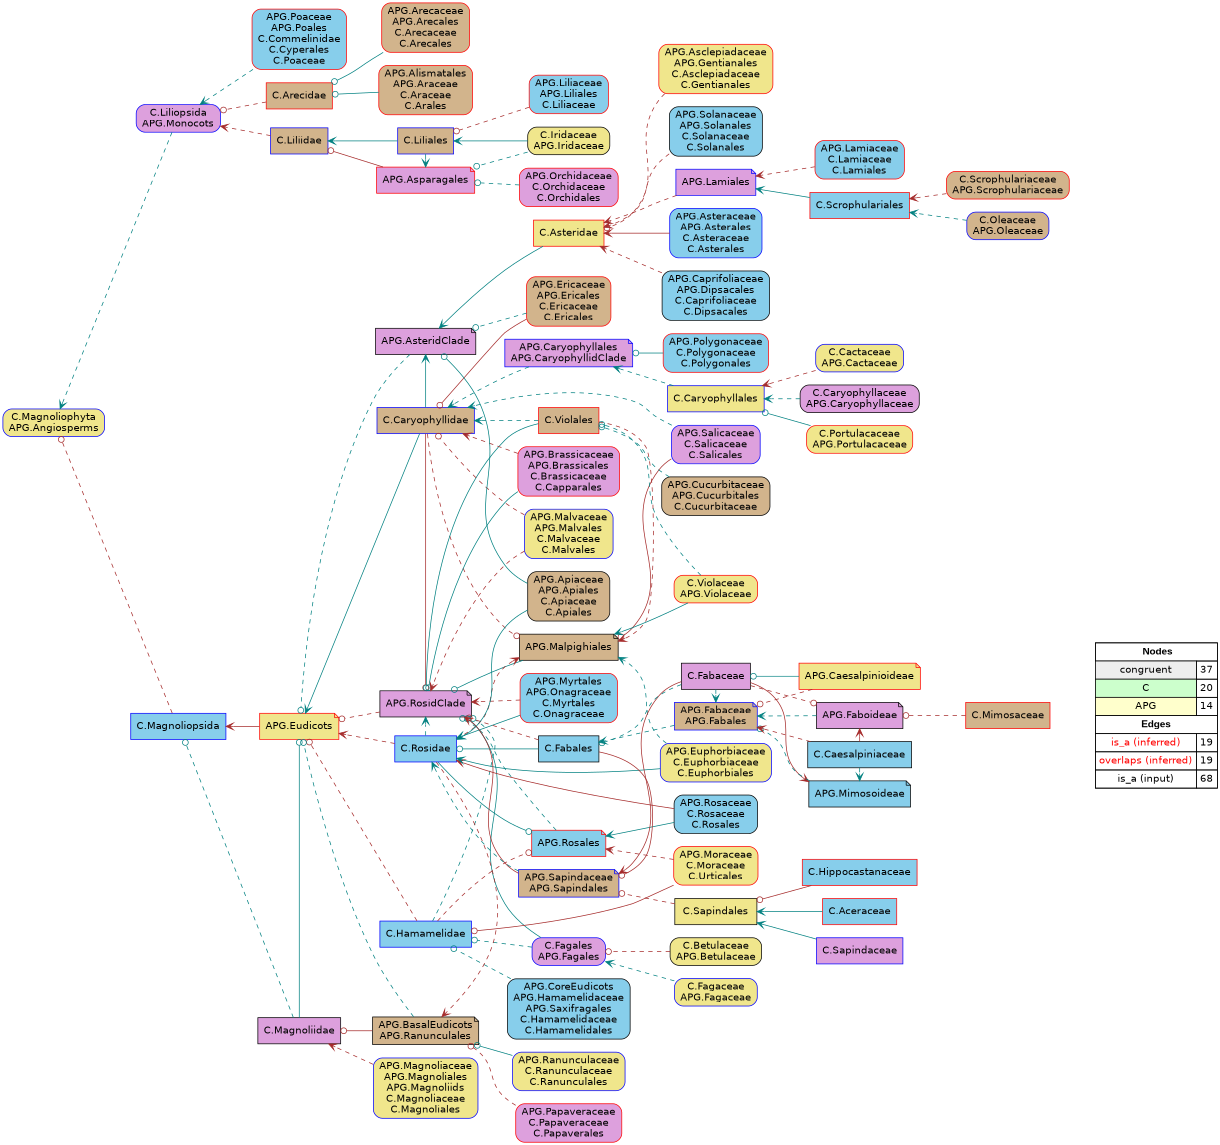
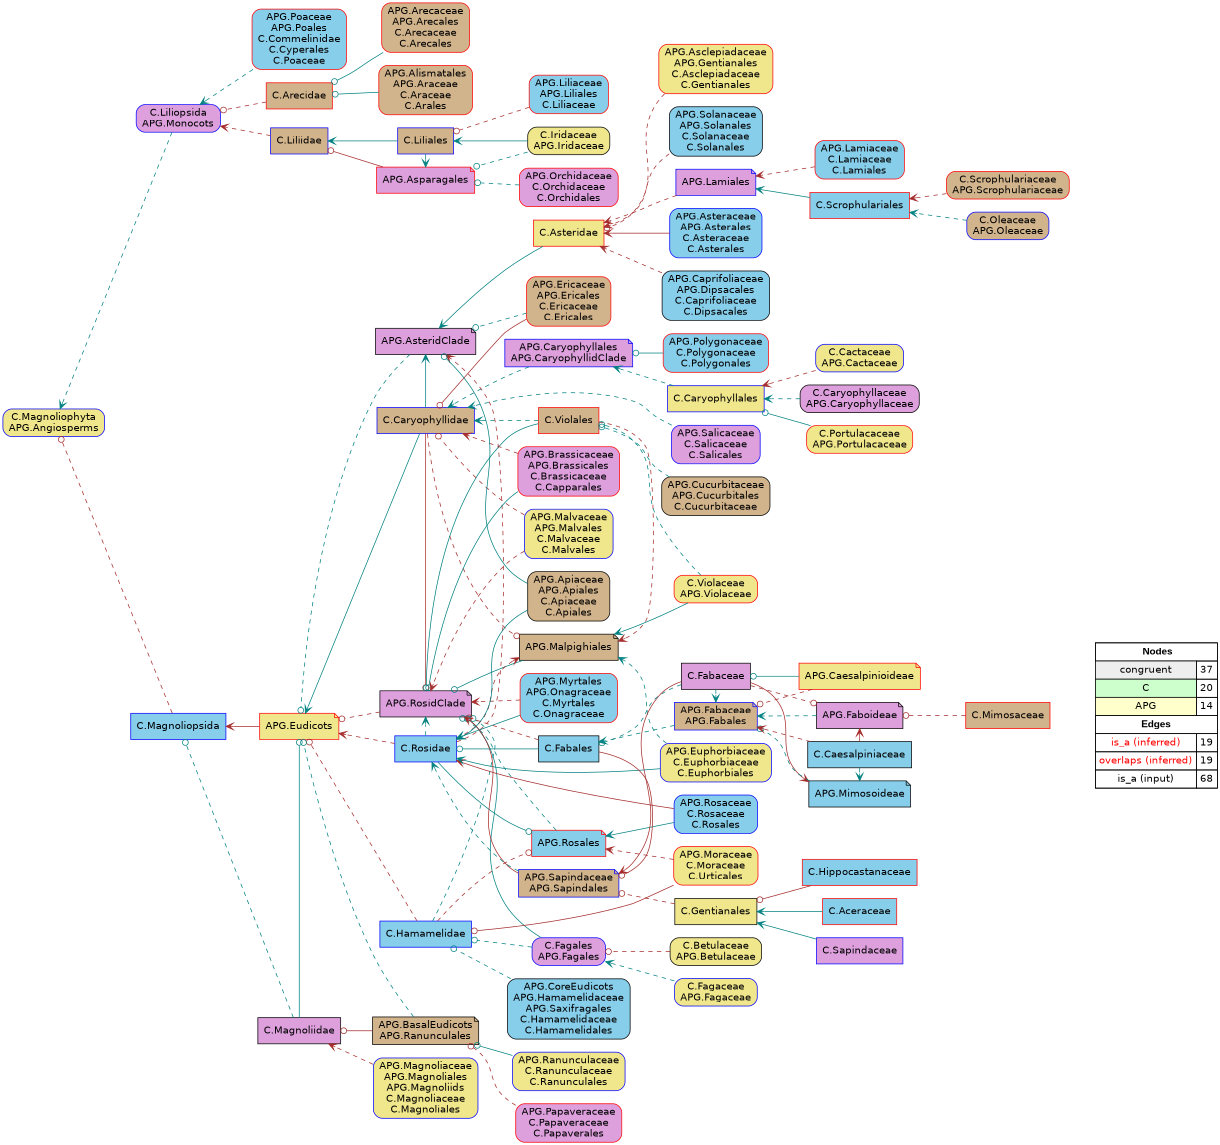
(647, 547) -> none
(716, 814) -> (716, 814)
(497, 901) -> (503, 553)
(716, 912) -> (716, 912)
